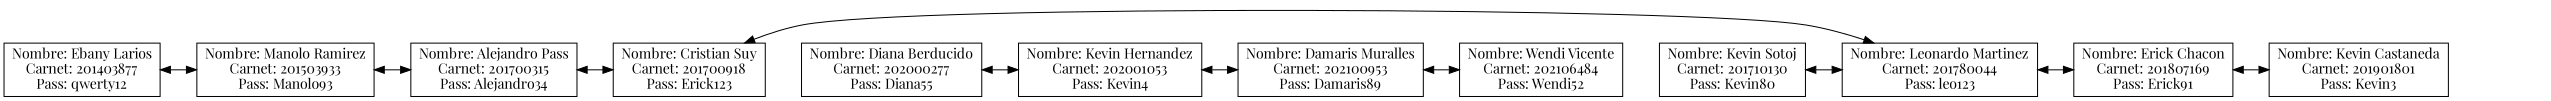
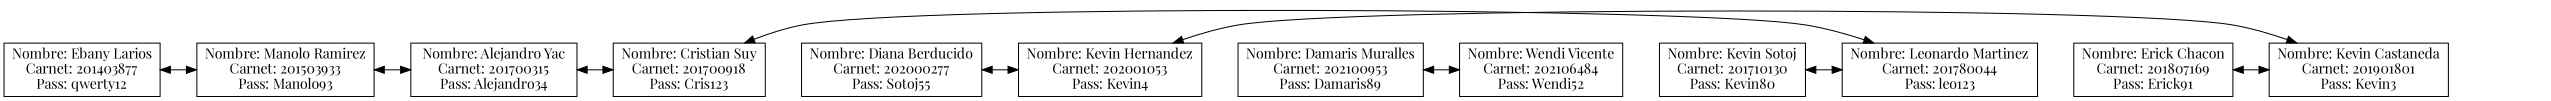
(494, 70) -> (494, 70)
(689, 70) -> (689, 70)
(892, 70) -> (892, 70)
(1220, 70) -> (1735, 11)
(2056, 70) -> none
